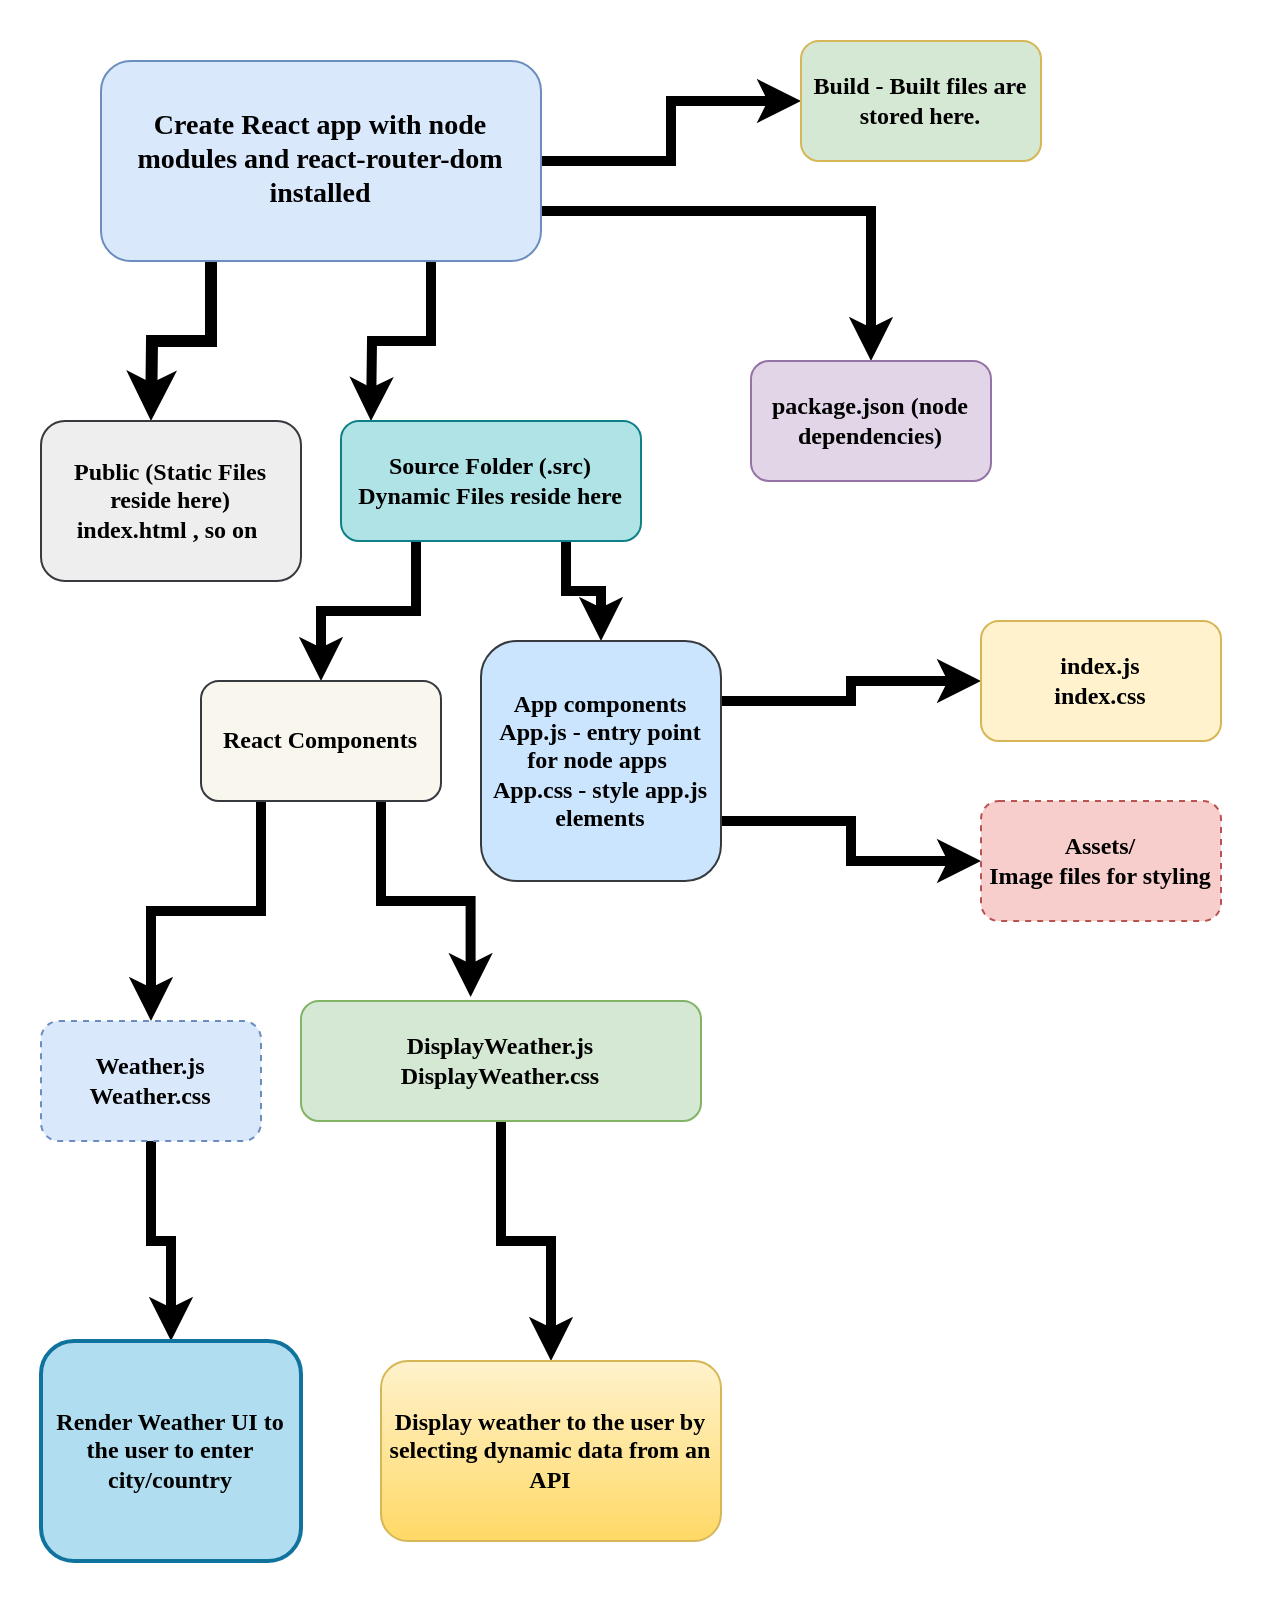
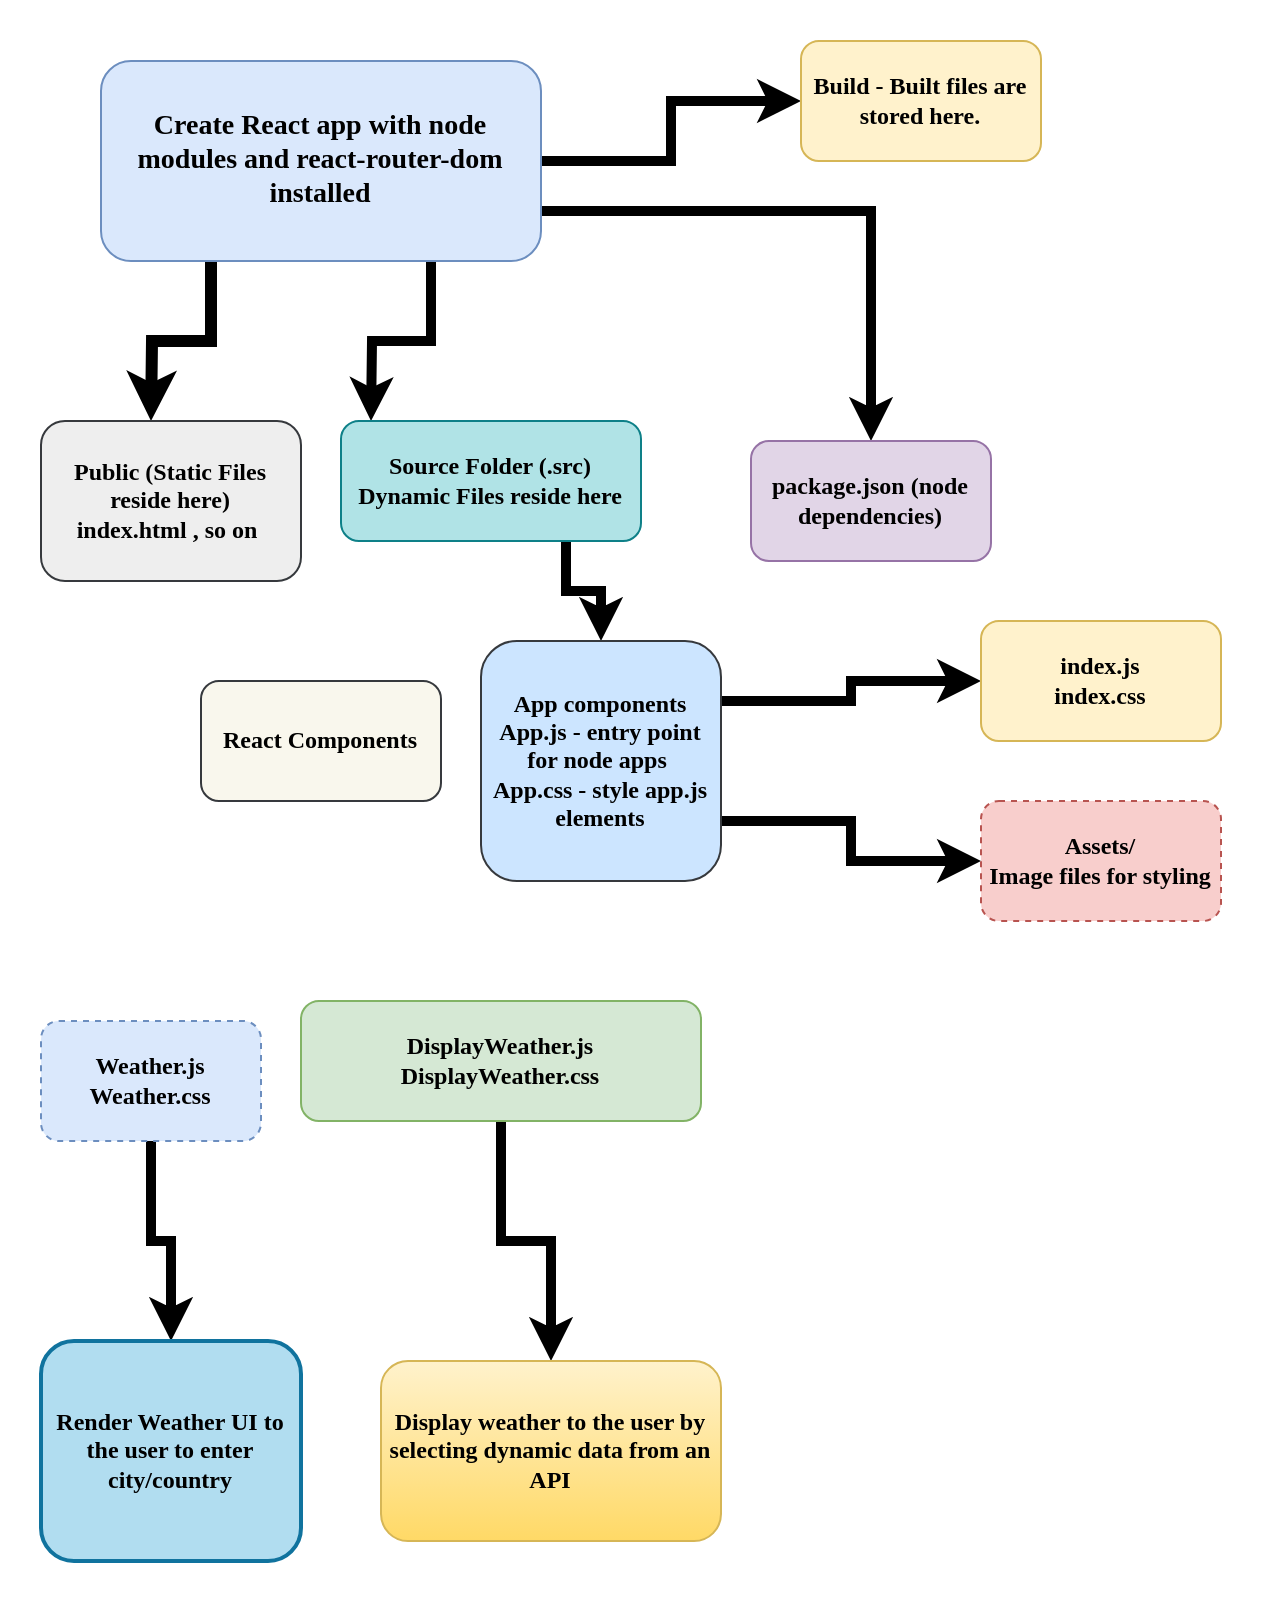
(921, 101) -> (921, 101)
(871, 421) -> (871, 501)
(383, 611) -> none
(409, 901) -> none
(220, 911) -> none
